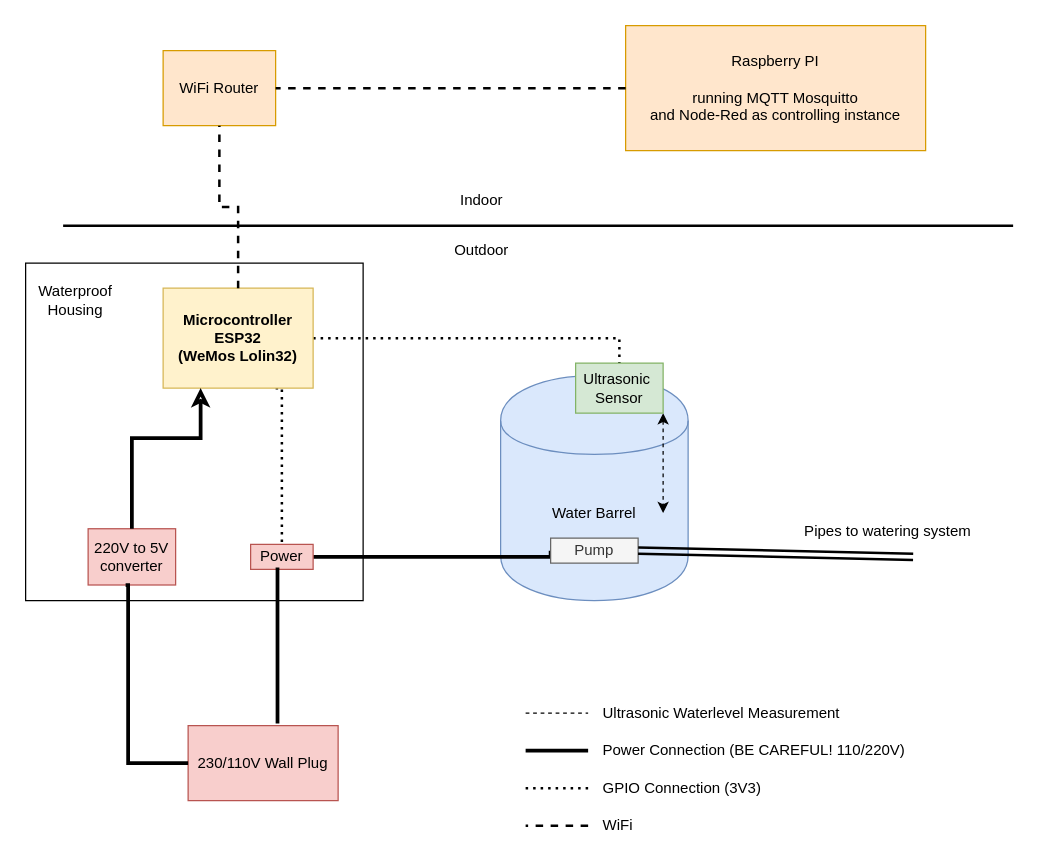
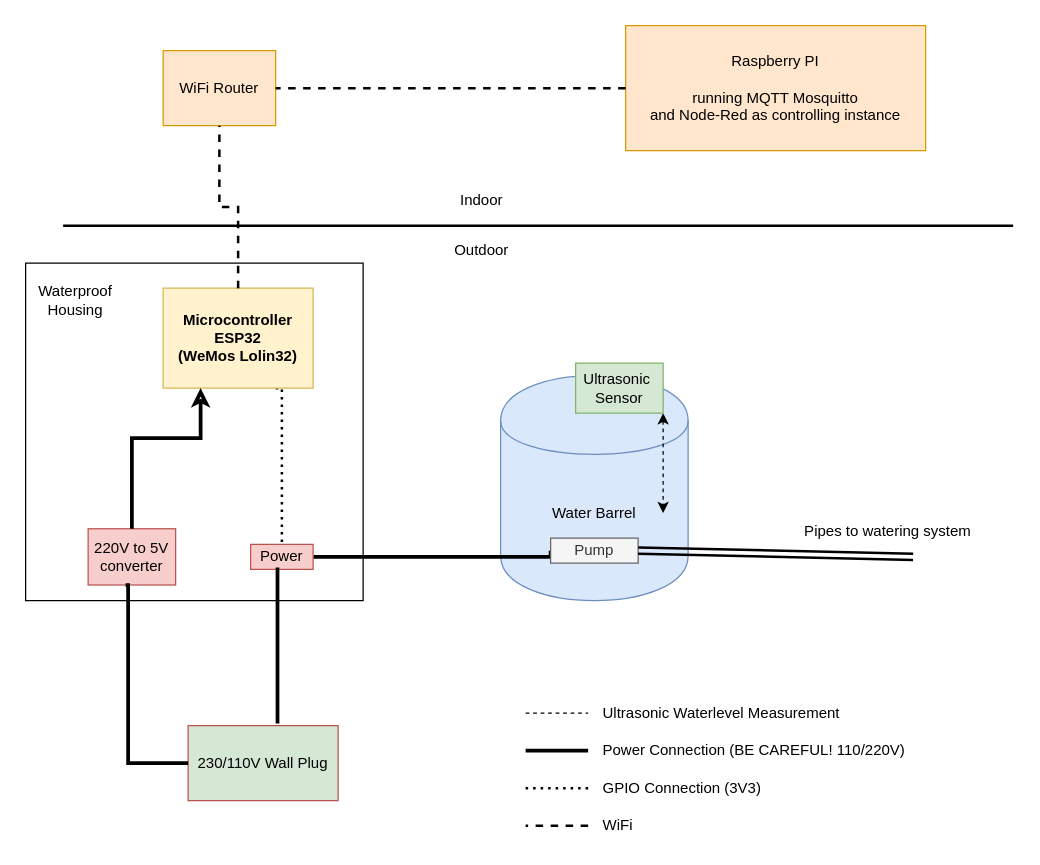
(476, 338) -> none
(263, 763) -> (263, 763)
